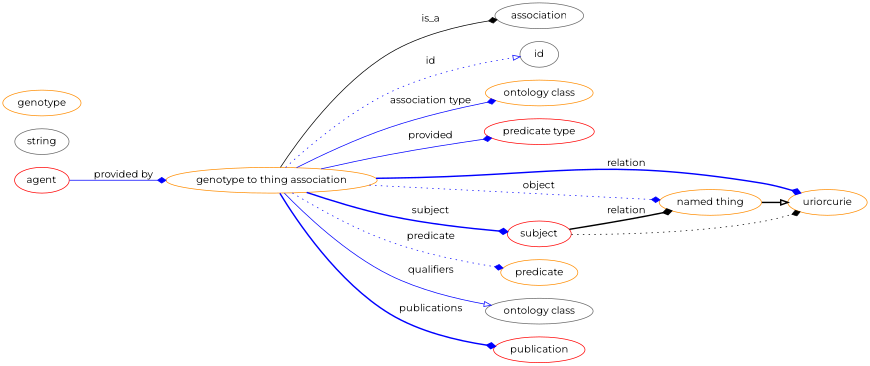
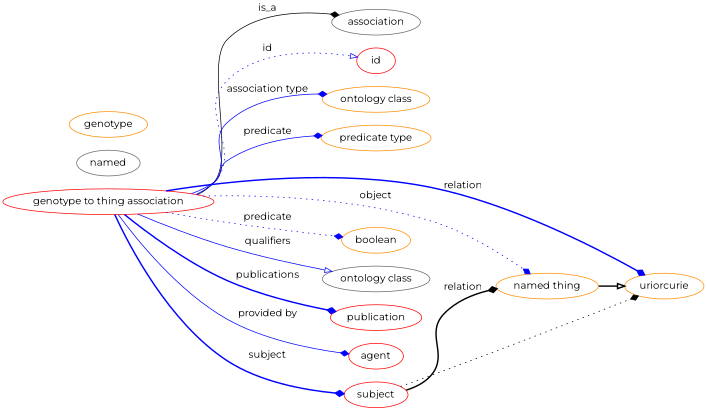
(539, 54) -> (376, 61)
(539, 132) -> (376, 138)
(431, 136) -> (268, 131)
(42, 142) -> (108, 163)
(113, 180) -> (213, 310)
(272, 180) -> (108, 202)
(539, 273) -> (376, 240)
